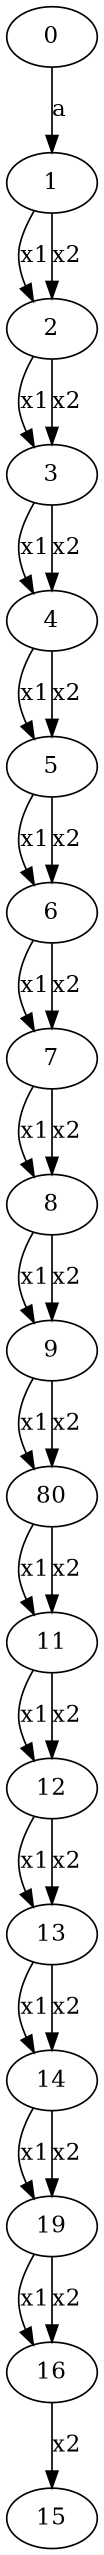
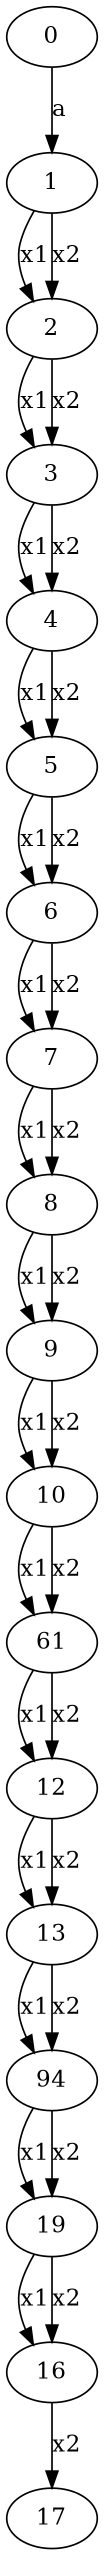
(52, 1497) -> (52, 1497)
(52, 1643) -> (52, 1643)
(52, 2080) -> (52, 2080)
(52, 2518) -> (52, 2518)
